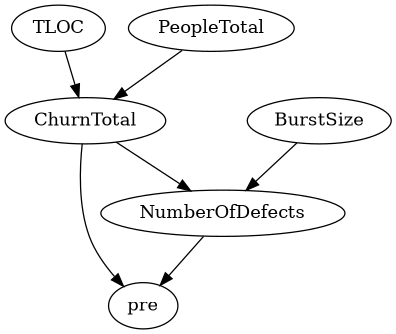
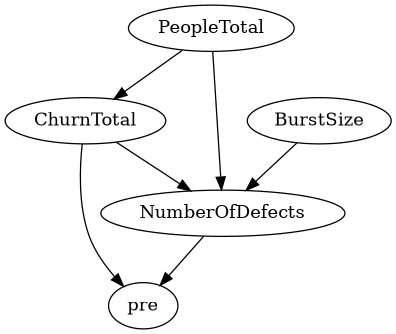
(58, 28) -> none
none -> (217, 114)
